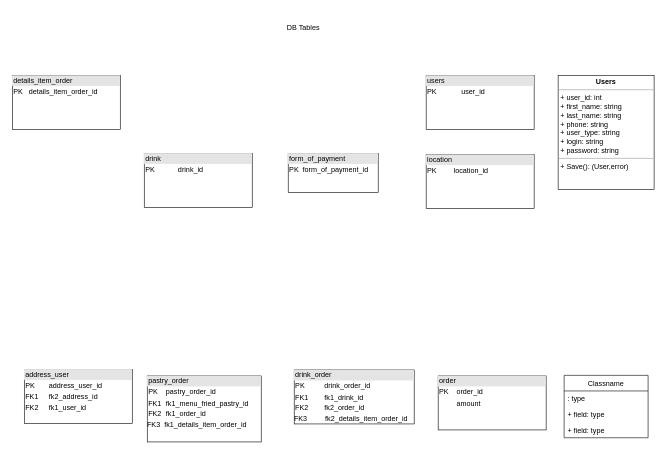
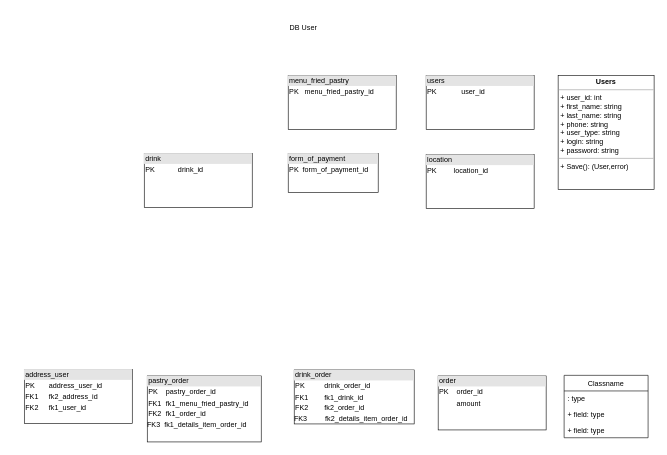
(304, 27) -> (304, 27)
(66, 102) -> none
none -> (342, 102)
